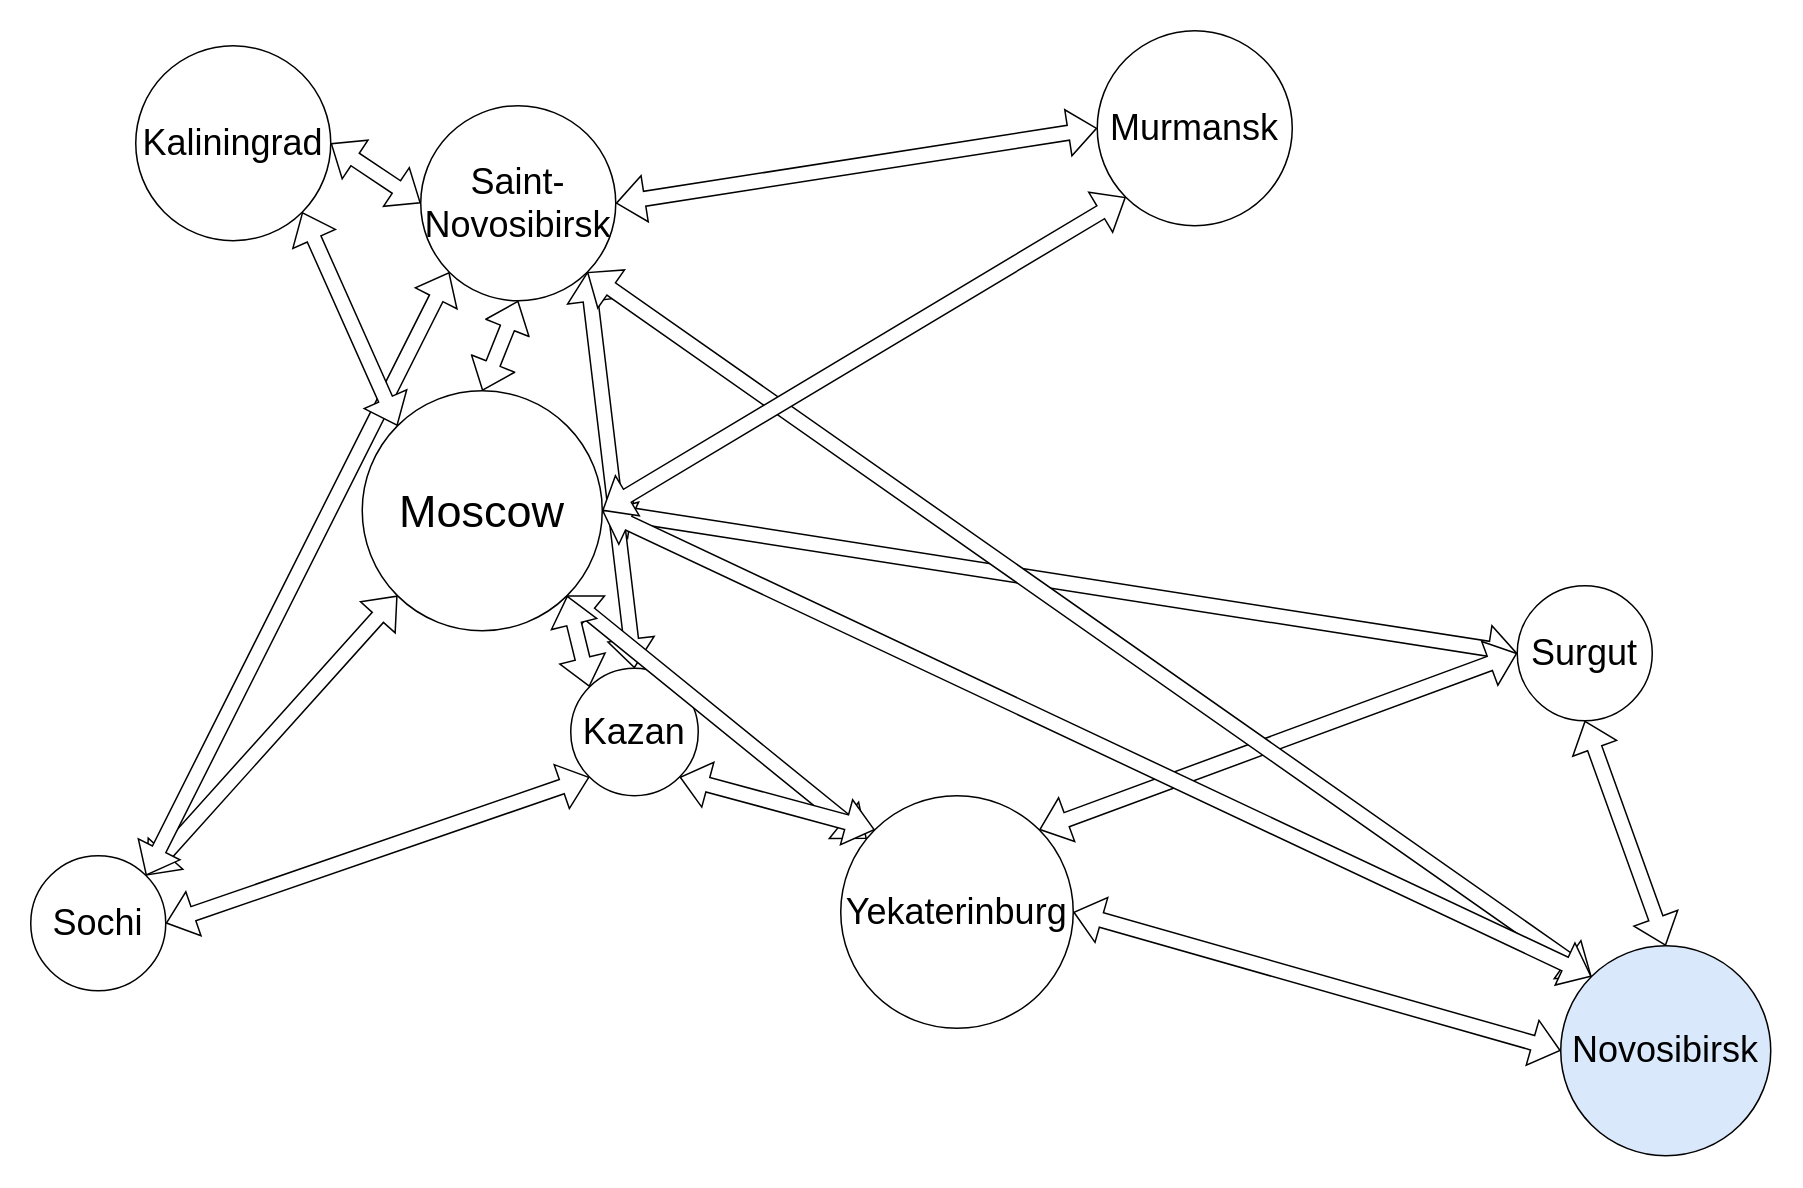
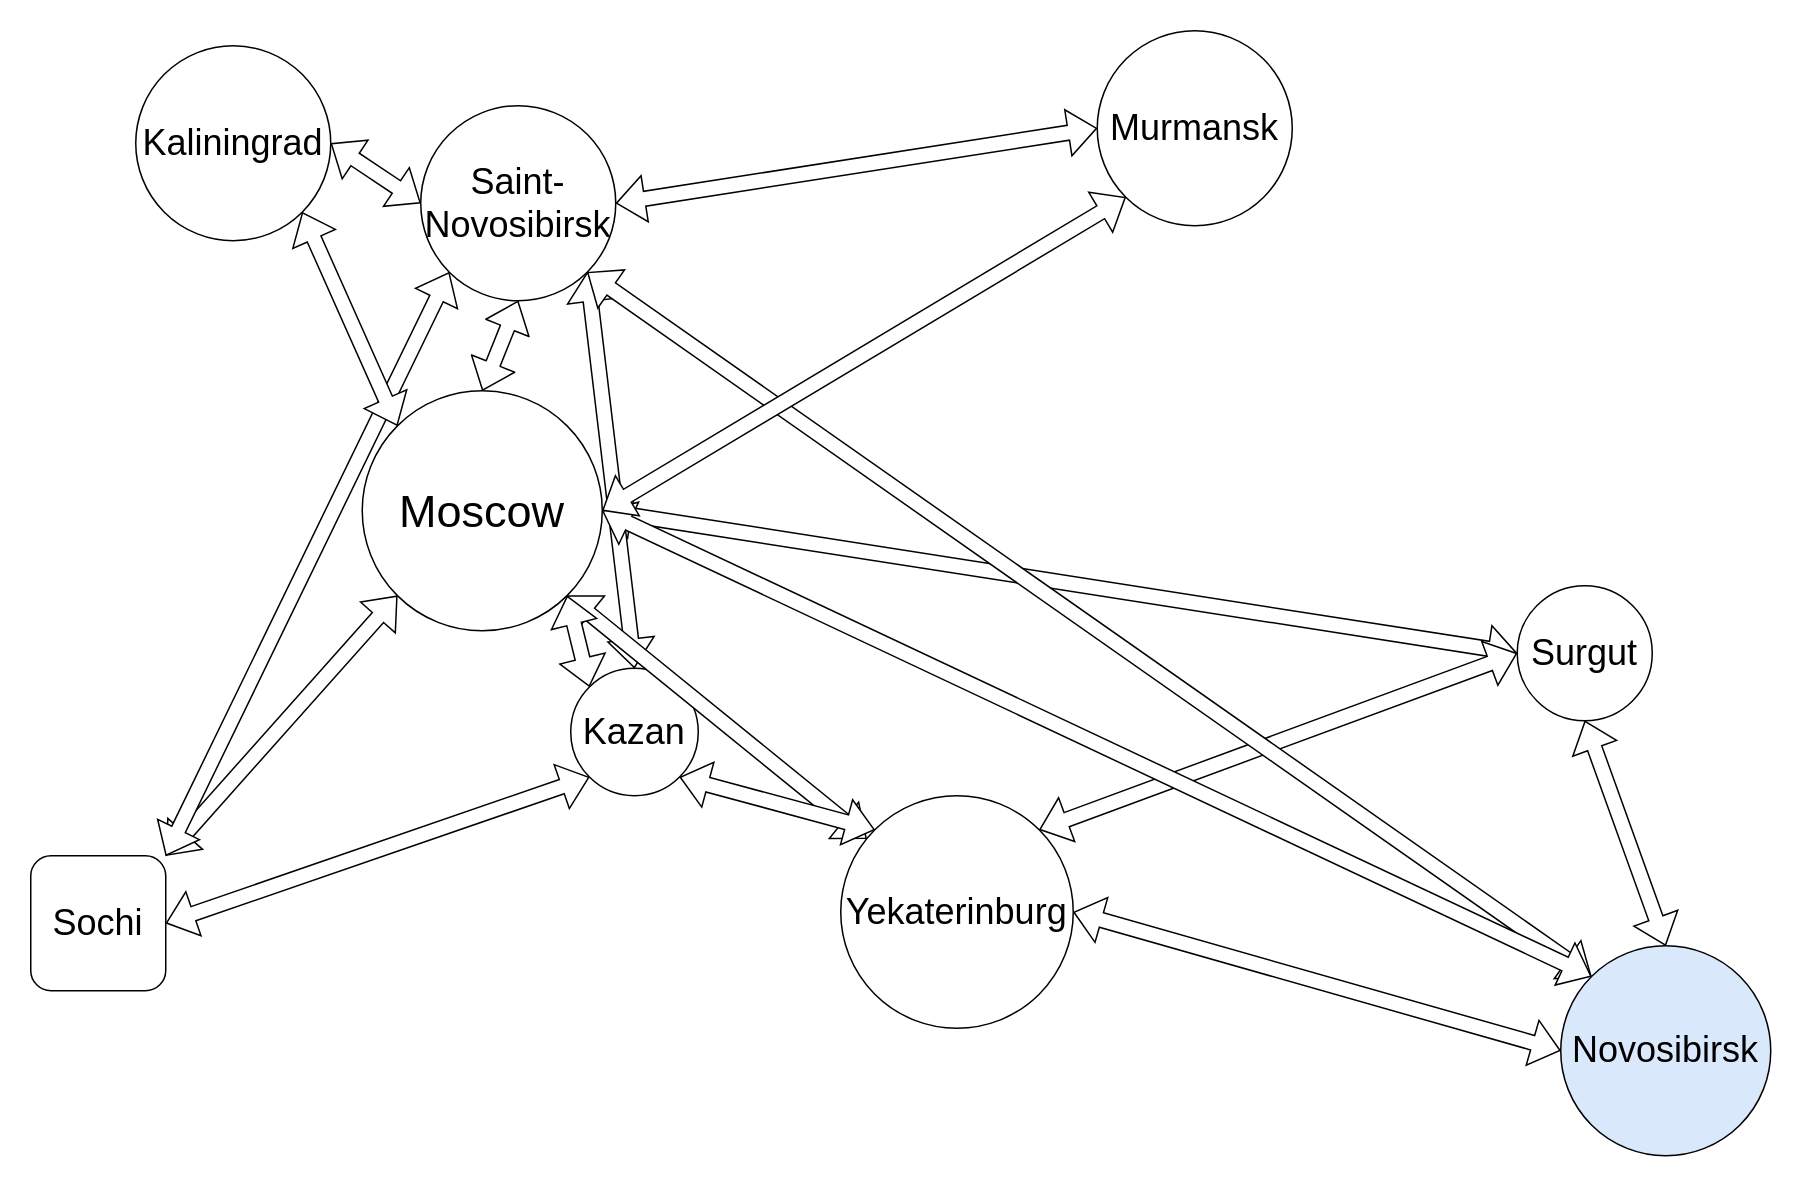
(98, 923) -> (98, 923)
